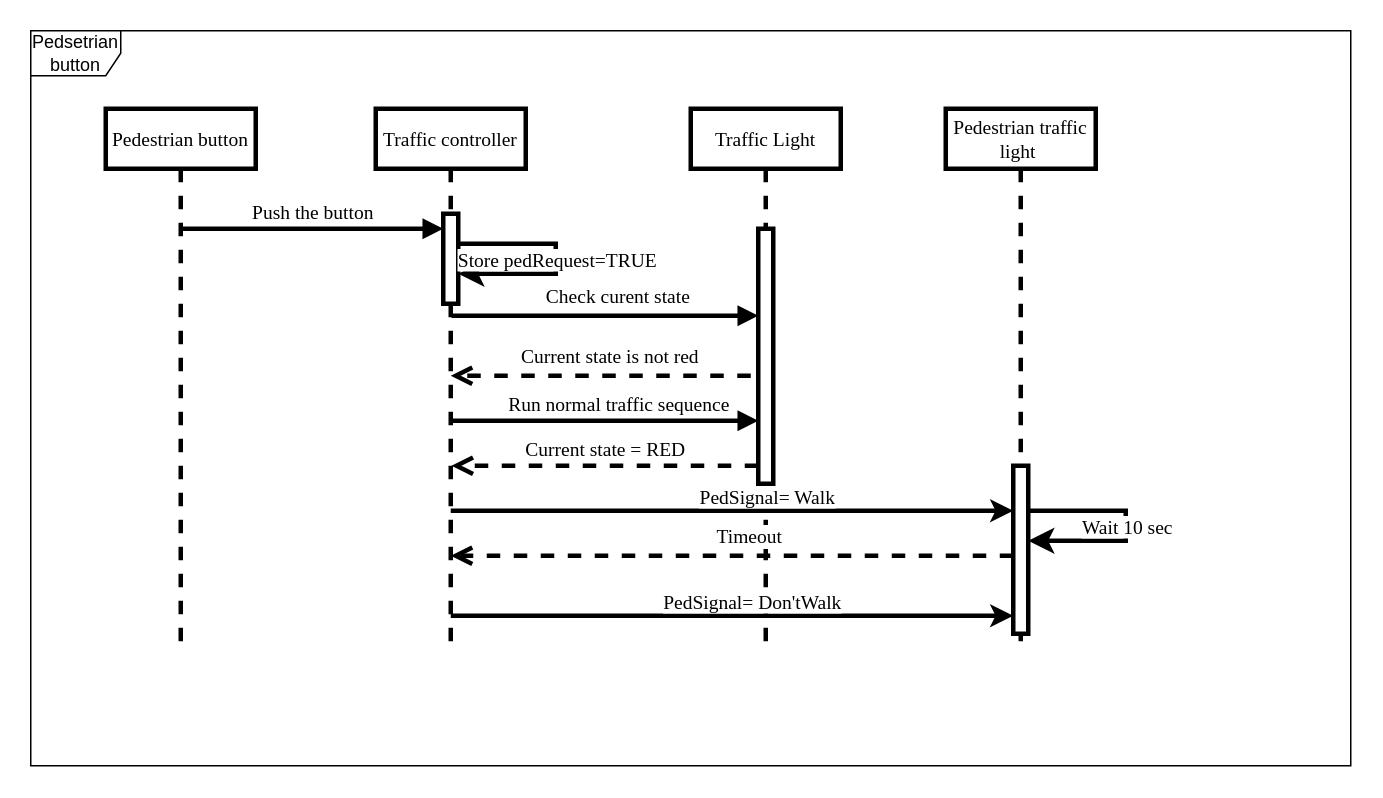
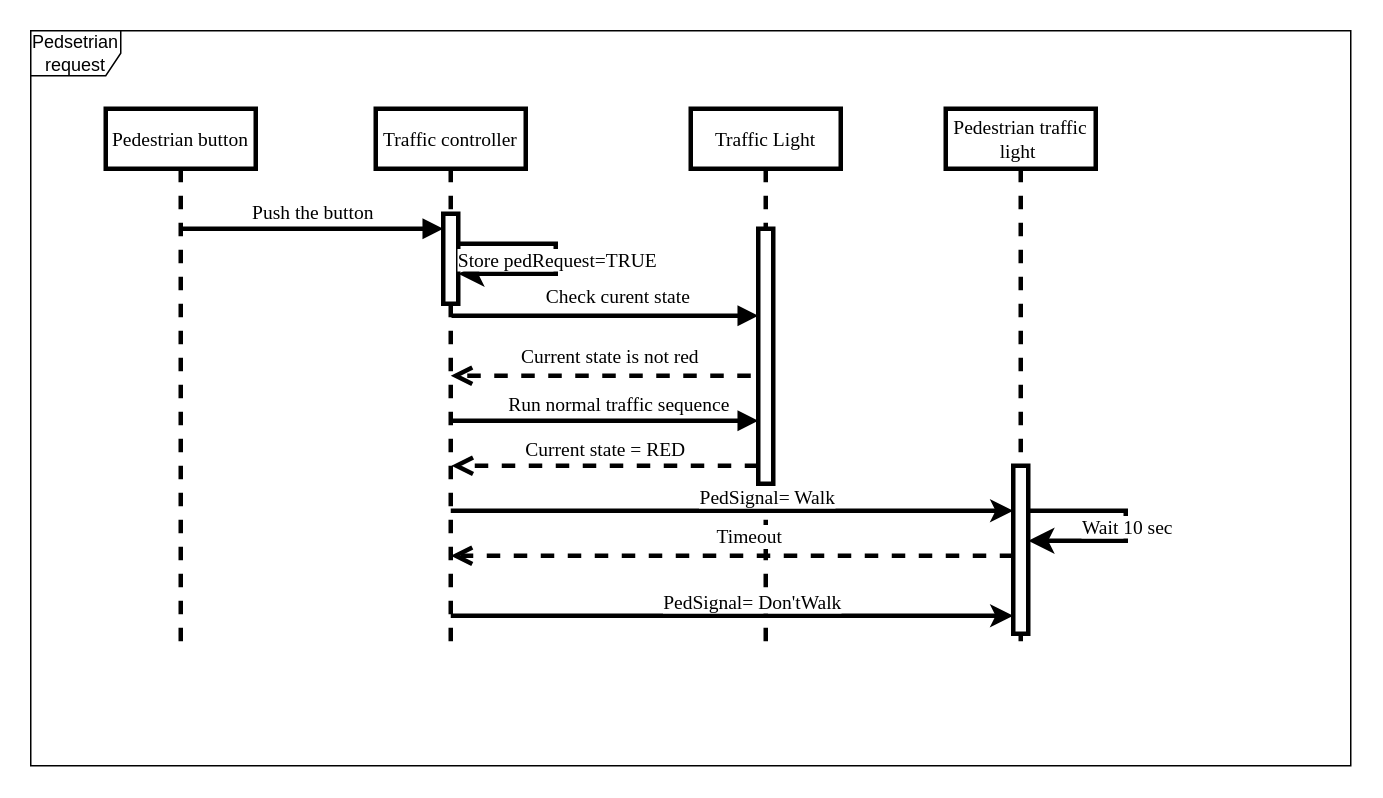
(76, 53) -> (76, 53)
